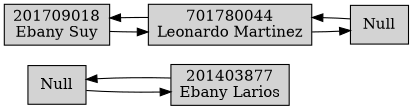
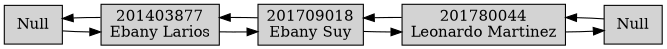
none -> (244, 18)
(230, 25) -> (484, 25)
none -> (233, 32)
